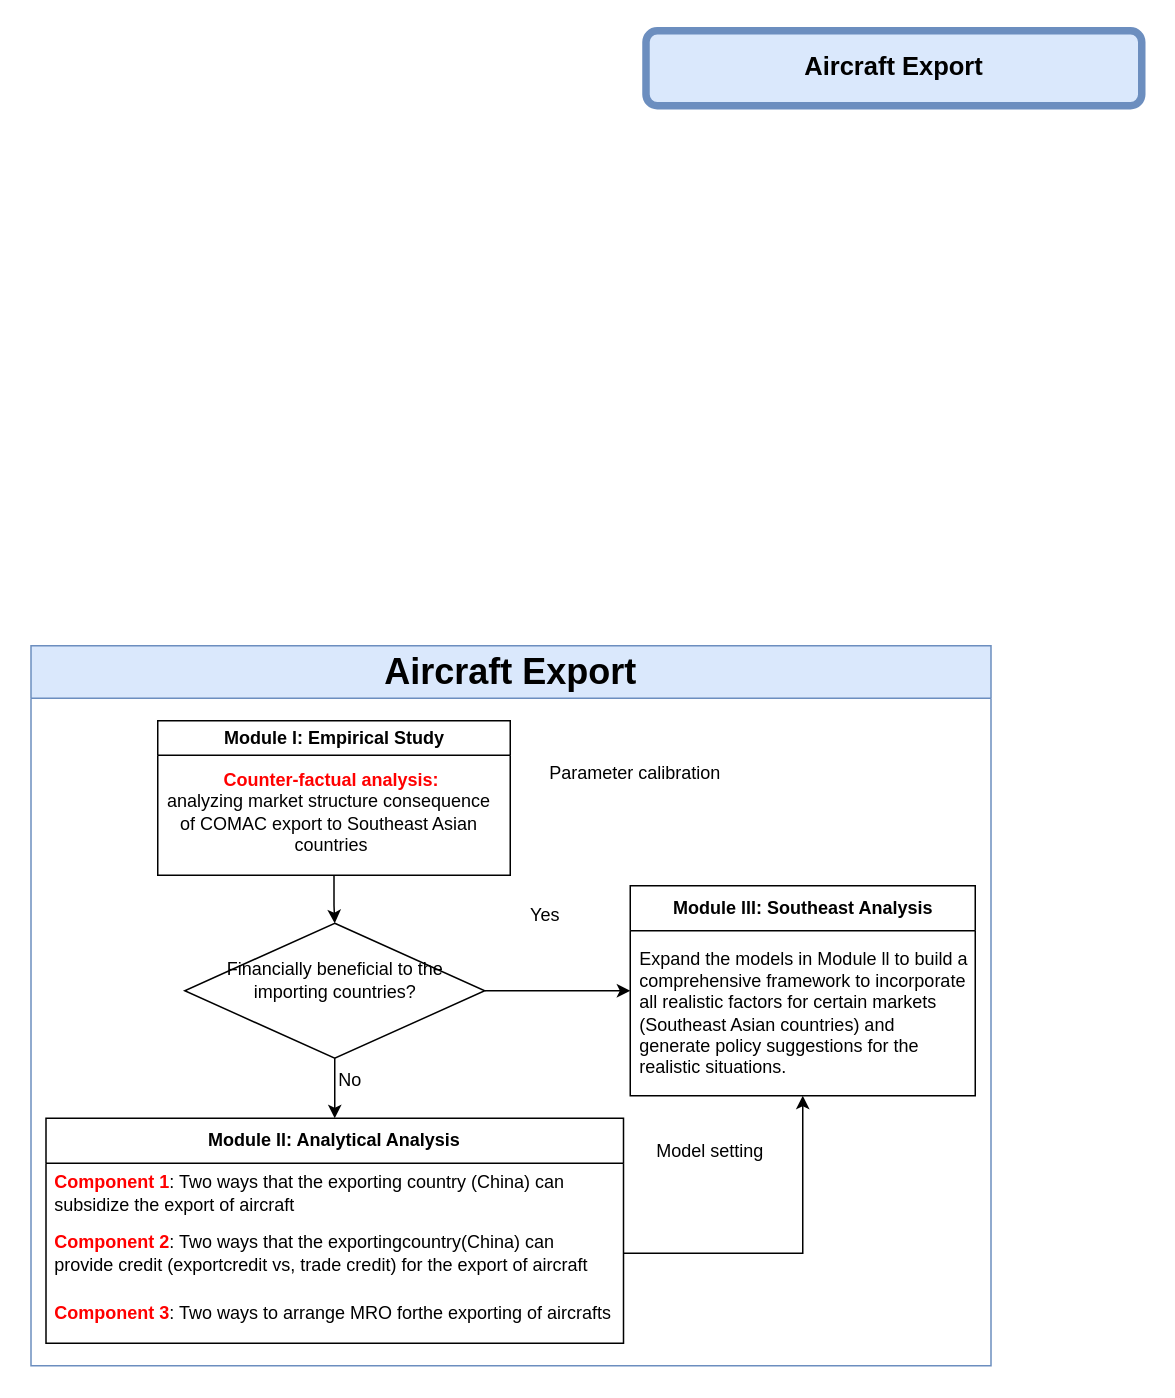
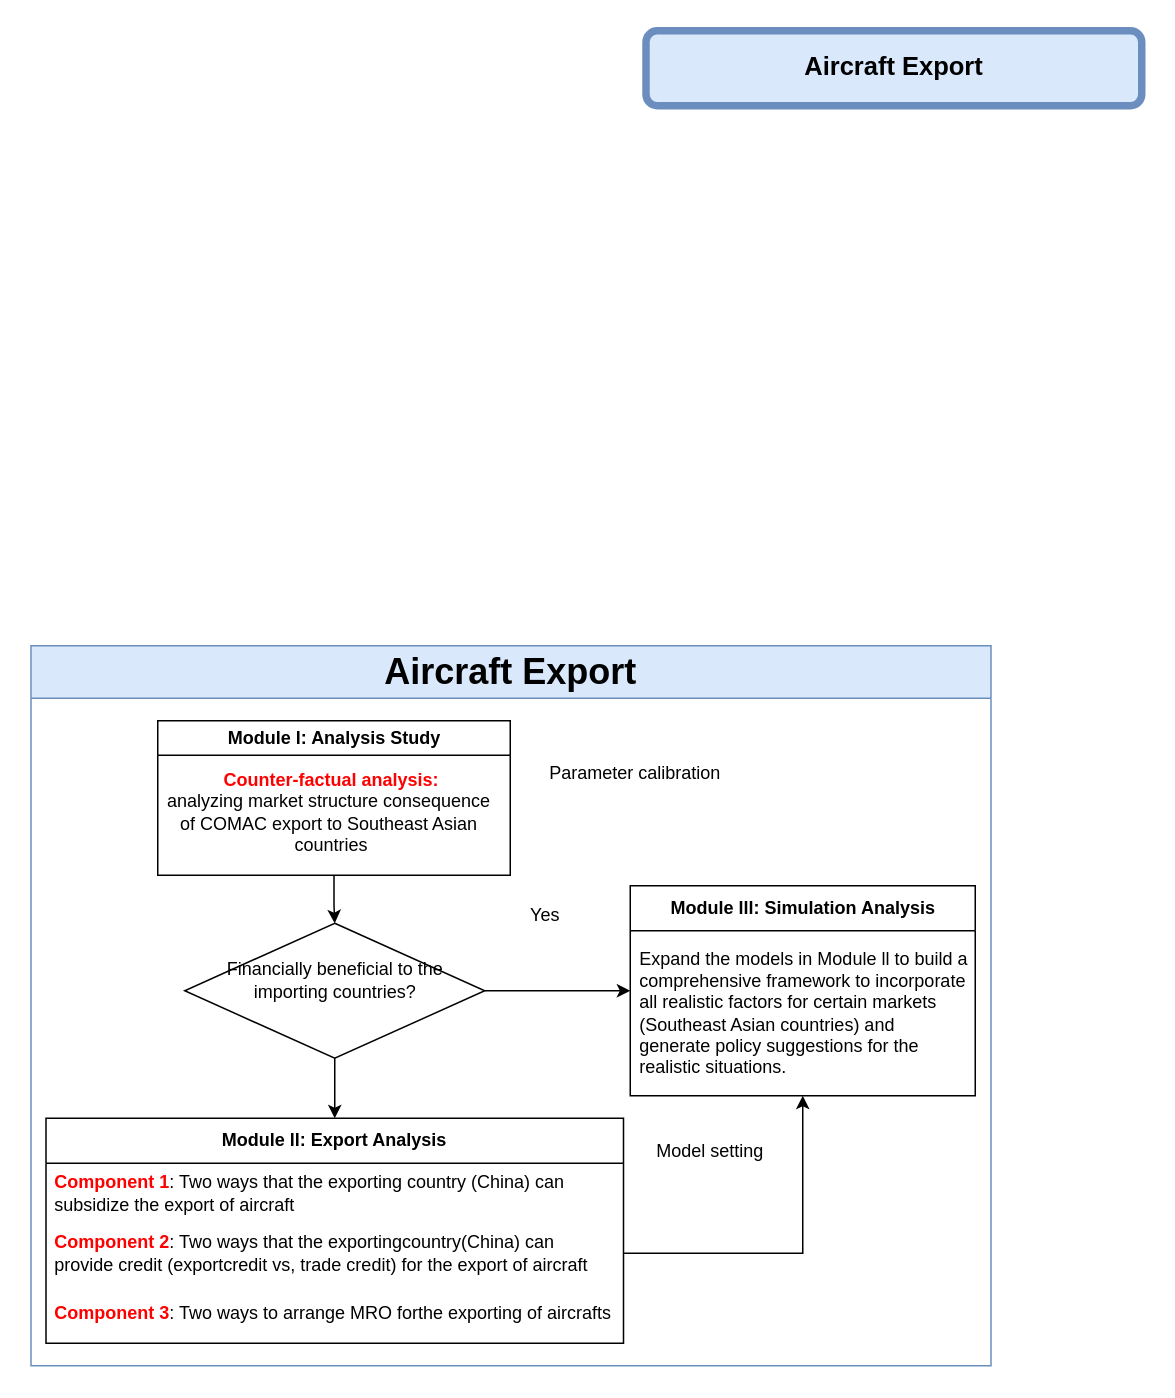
(335, 739) -> (335, 739)
(803, 908) -> (803, 908)
(350, 1081) -> none
(335, 1141) -> (335, 1141)
